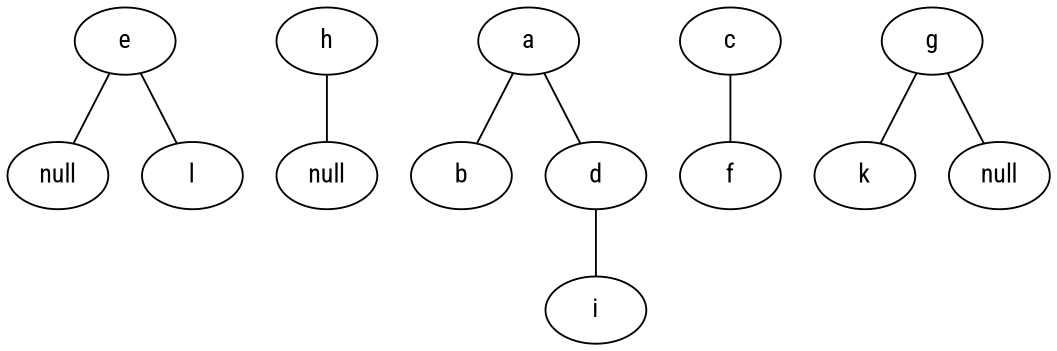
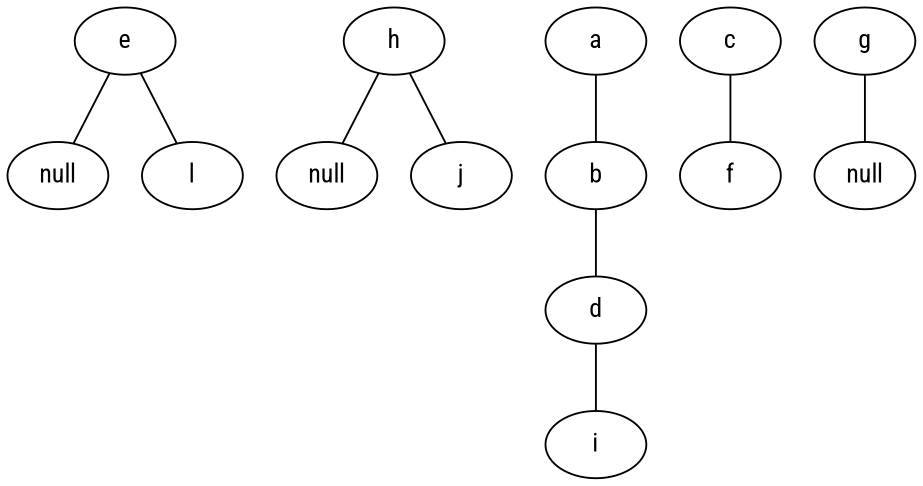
(562, 108) -> (596, 243)
none -> (461, 176)
(865, 176) -> none
